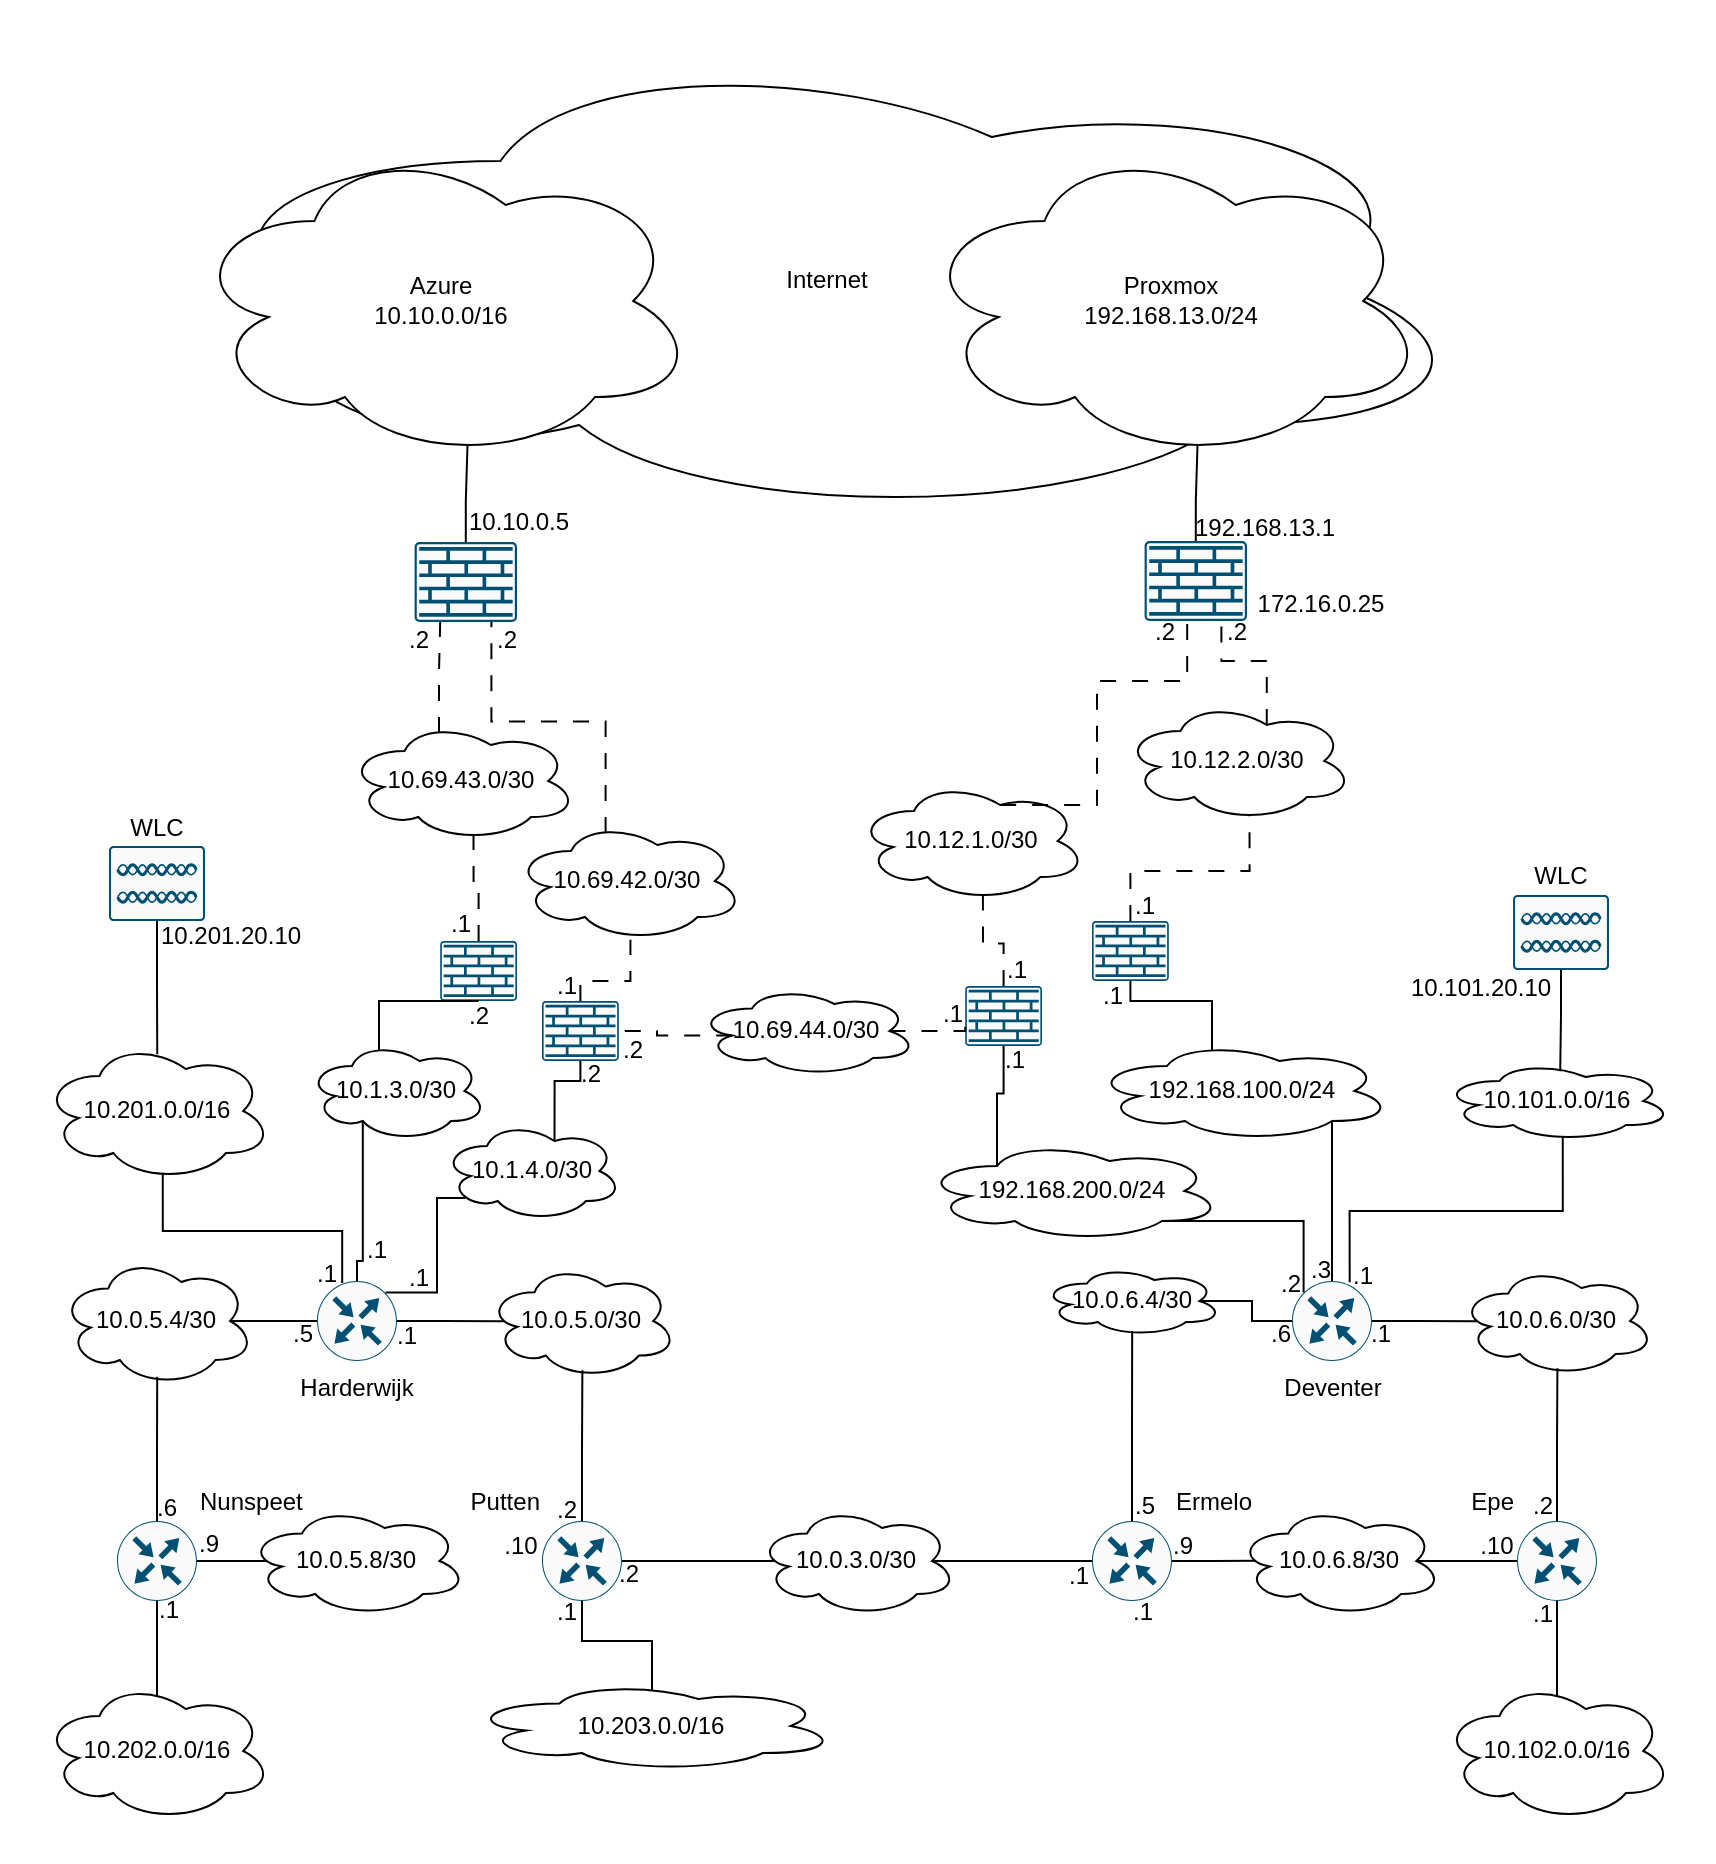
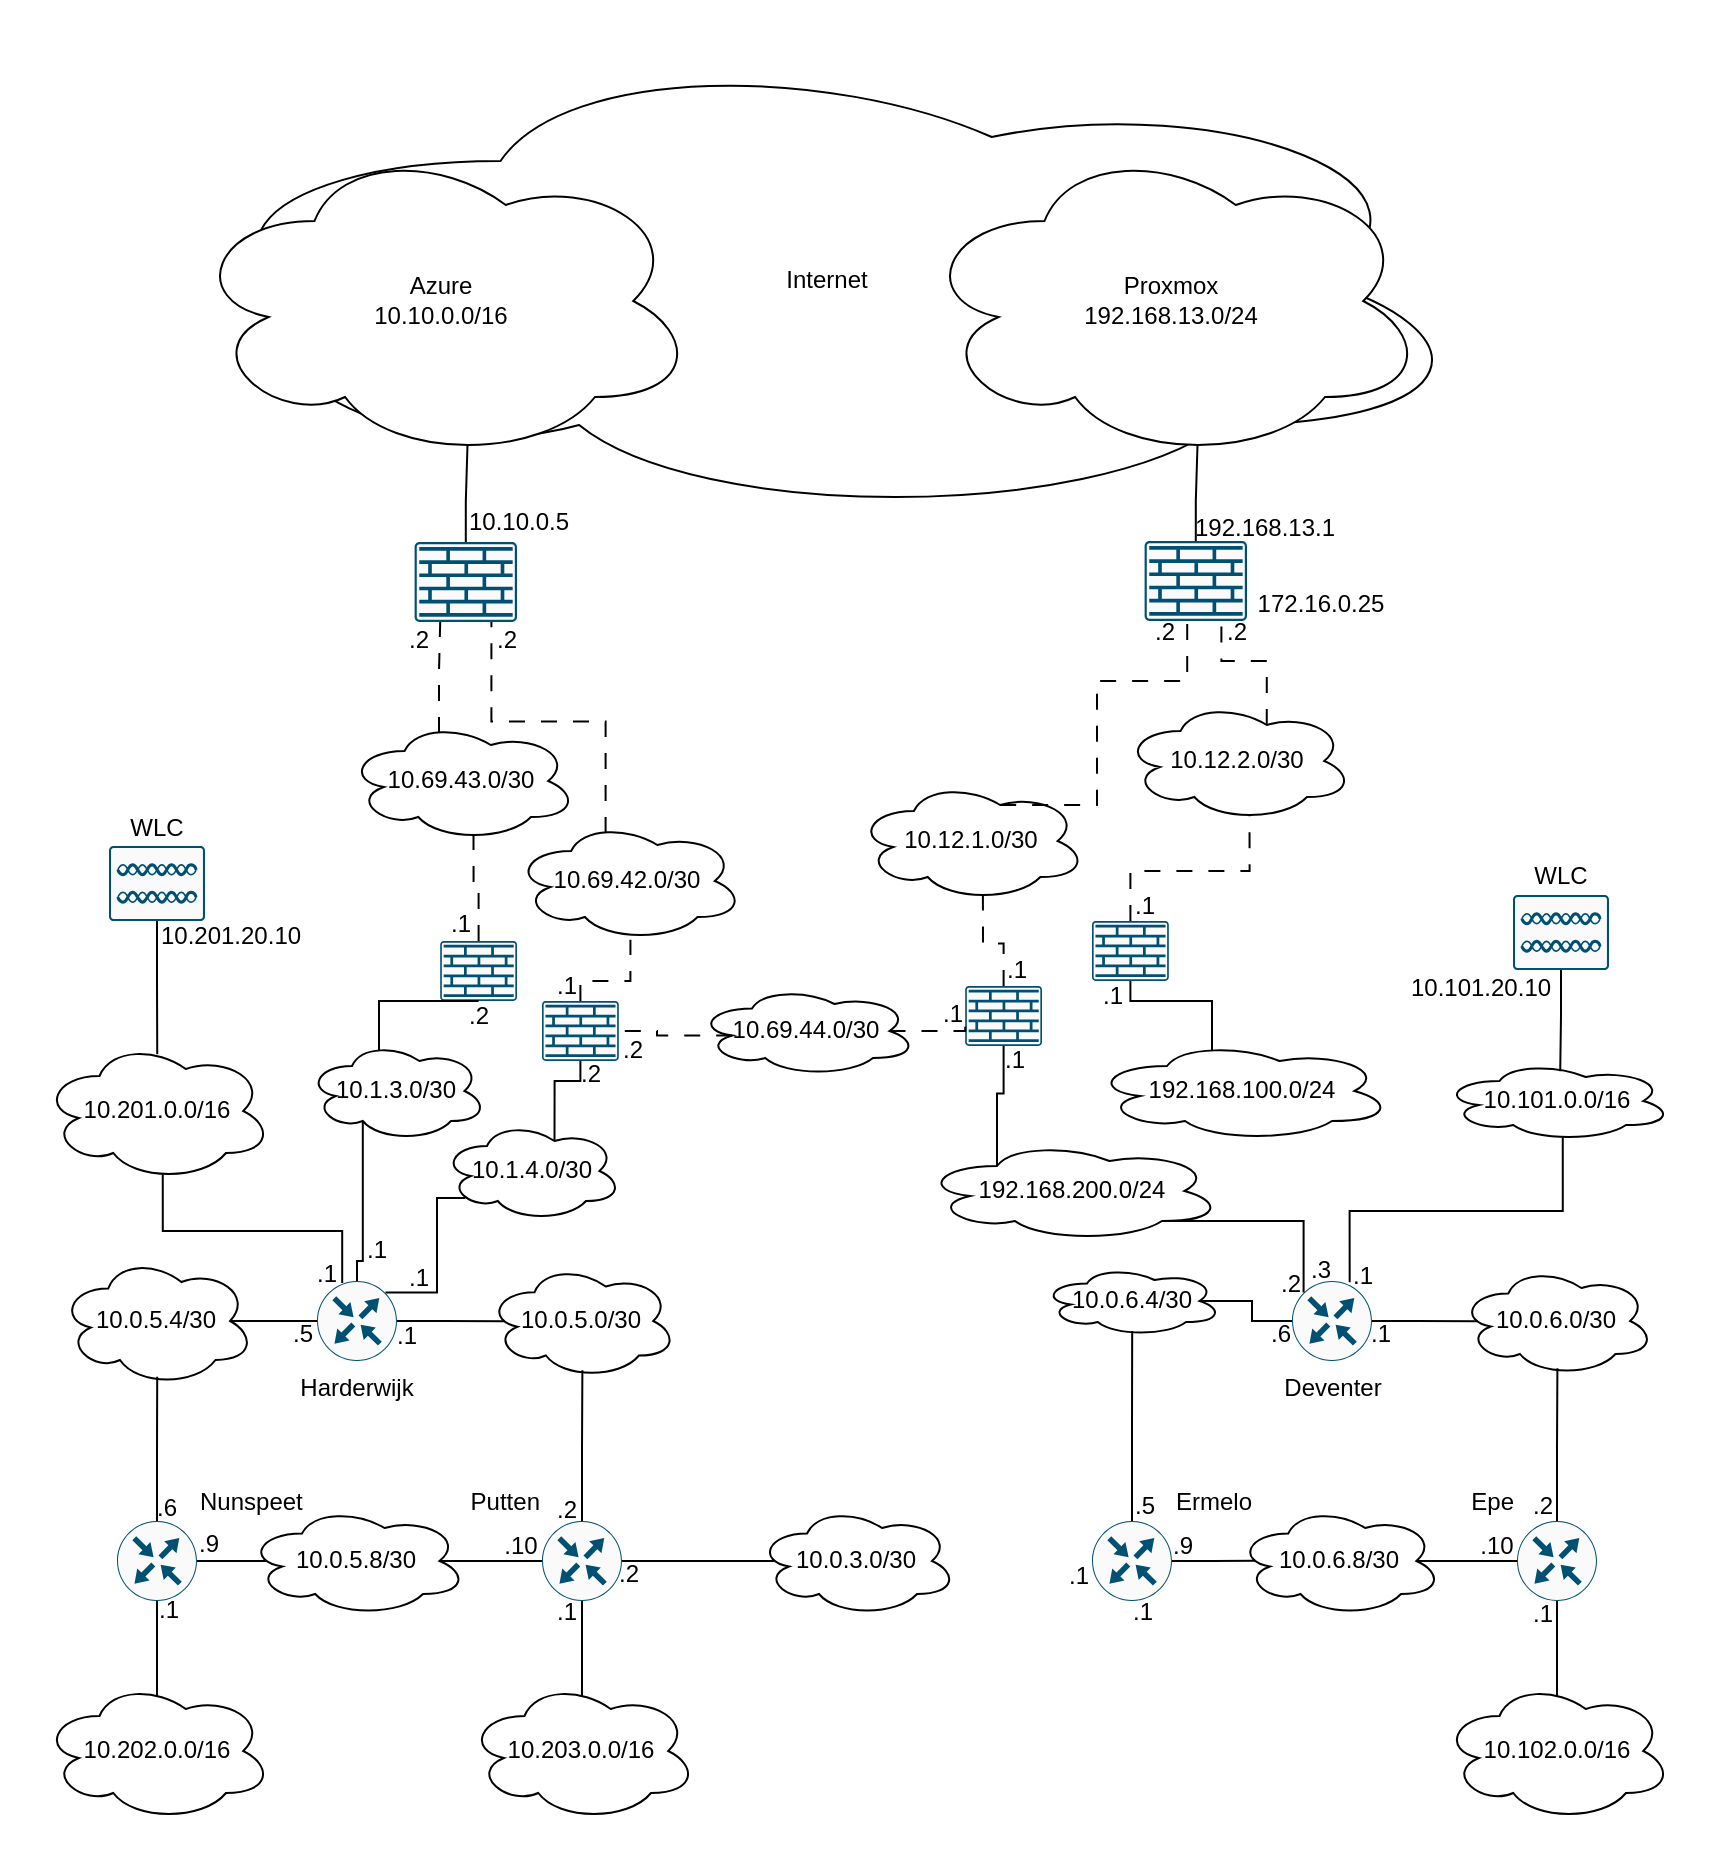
(1332, 1201) -> none
none -> (496, 1561)
(1012, 1561) -> none
(652, 1726) -> (582, 1751)
